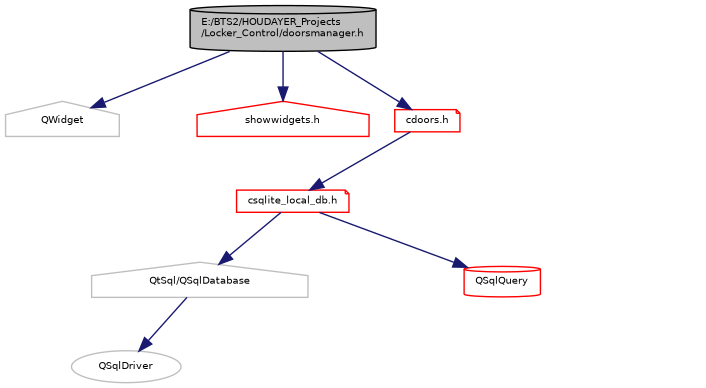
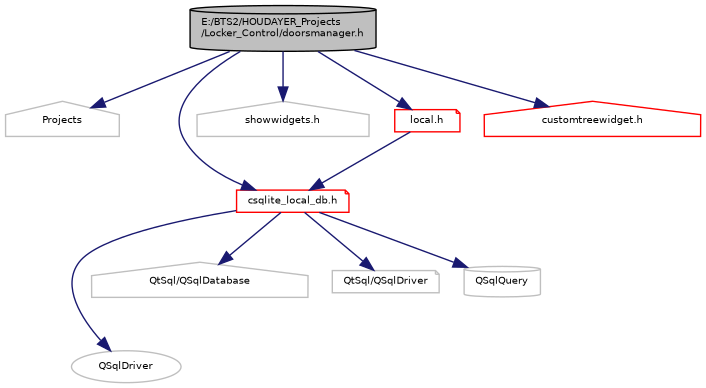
none -> (180, 120)
(62, 121) -> (62, 121)
(283, 121) -> (283, 121)
(427, 121) -> (427, 121)
none -> (592, 121)
none -> (386, 282)
(502, 282) -> (502, 282)
(168, 319) -> (113, 241)
